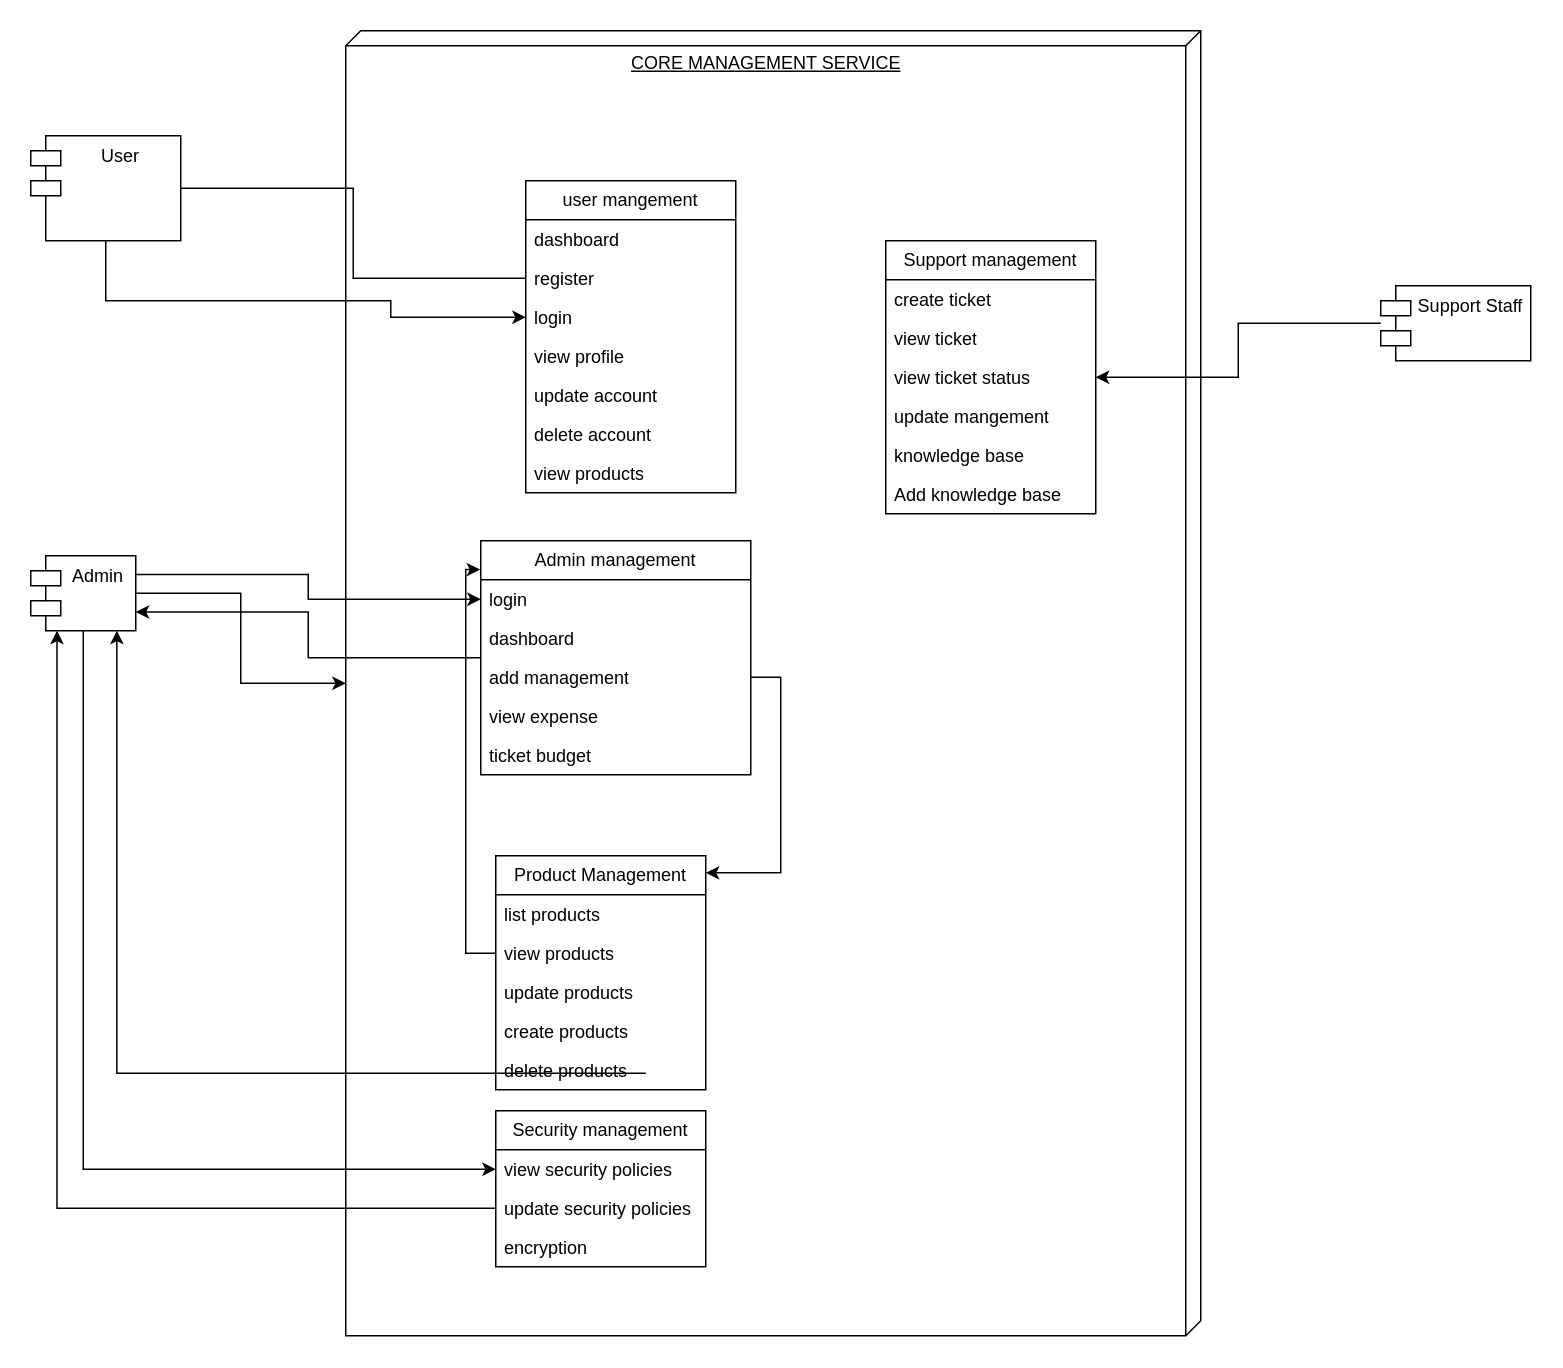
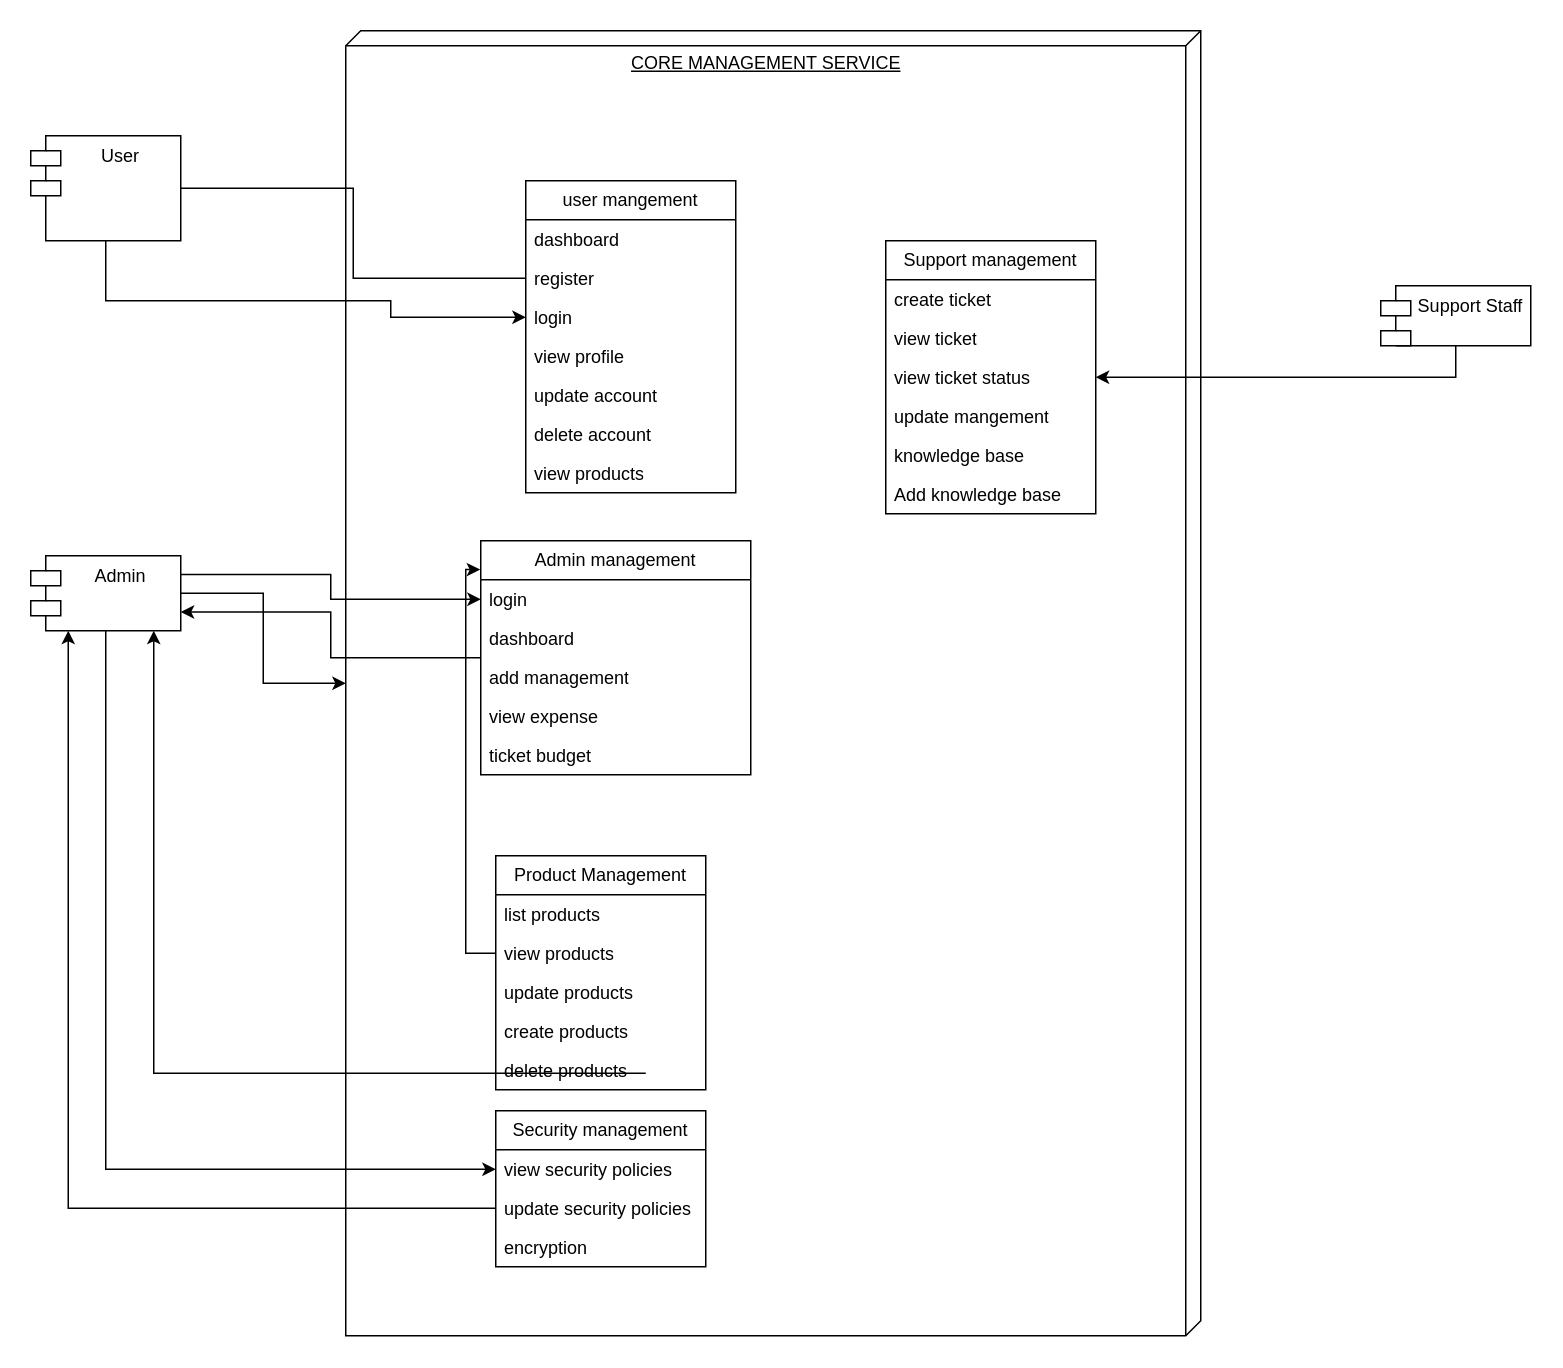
(1456, 323) -> (1456, 316)
(83, 593) -> (106, 593)
(781, 793) -> none
